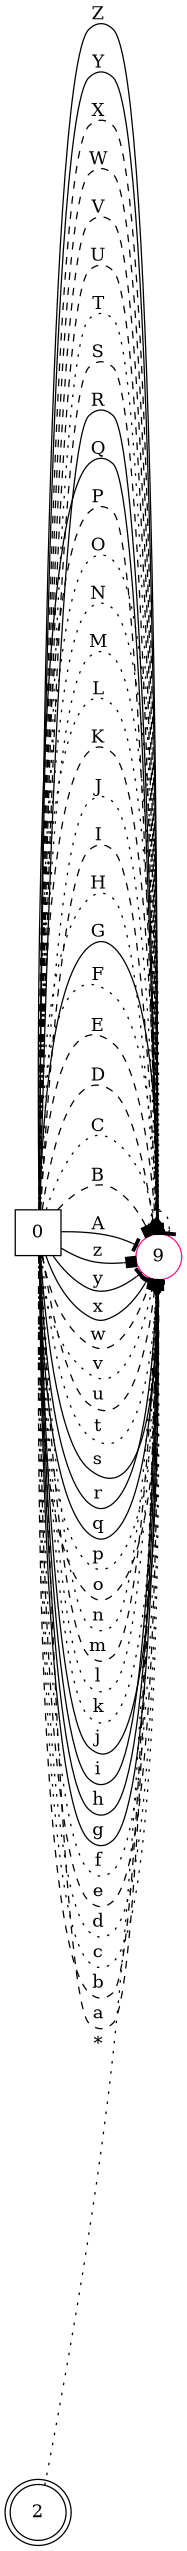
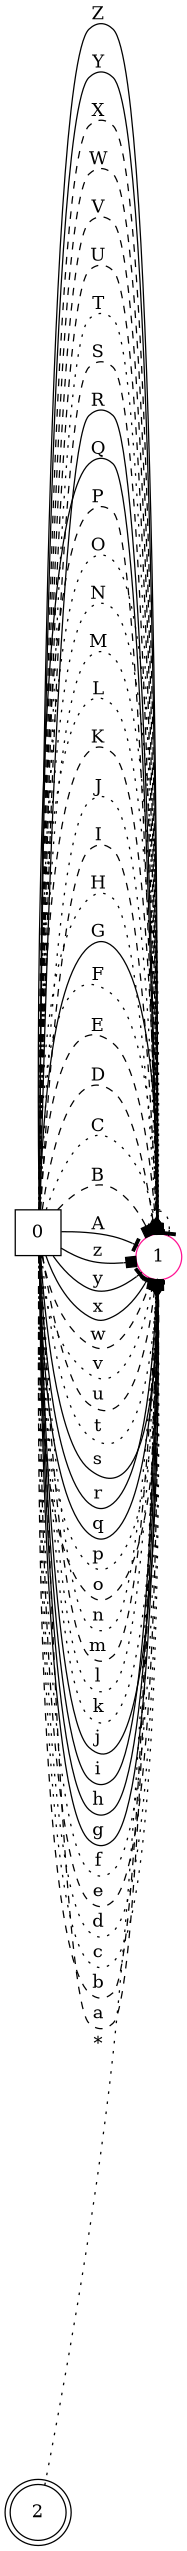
(159, 1257) -> (159, 1257)
